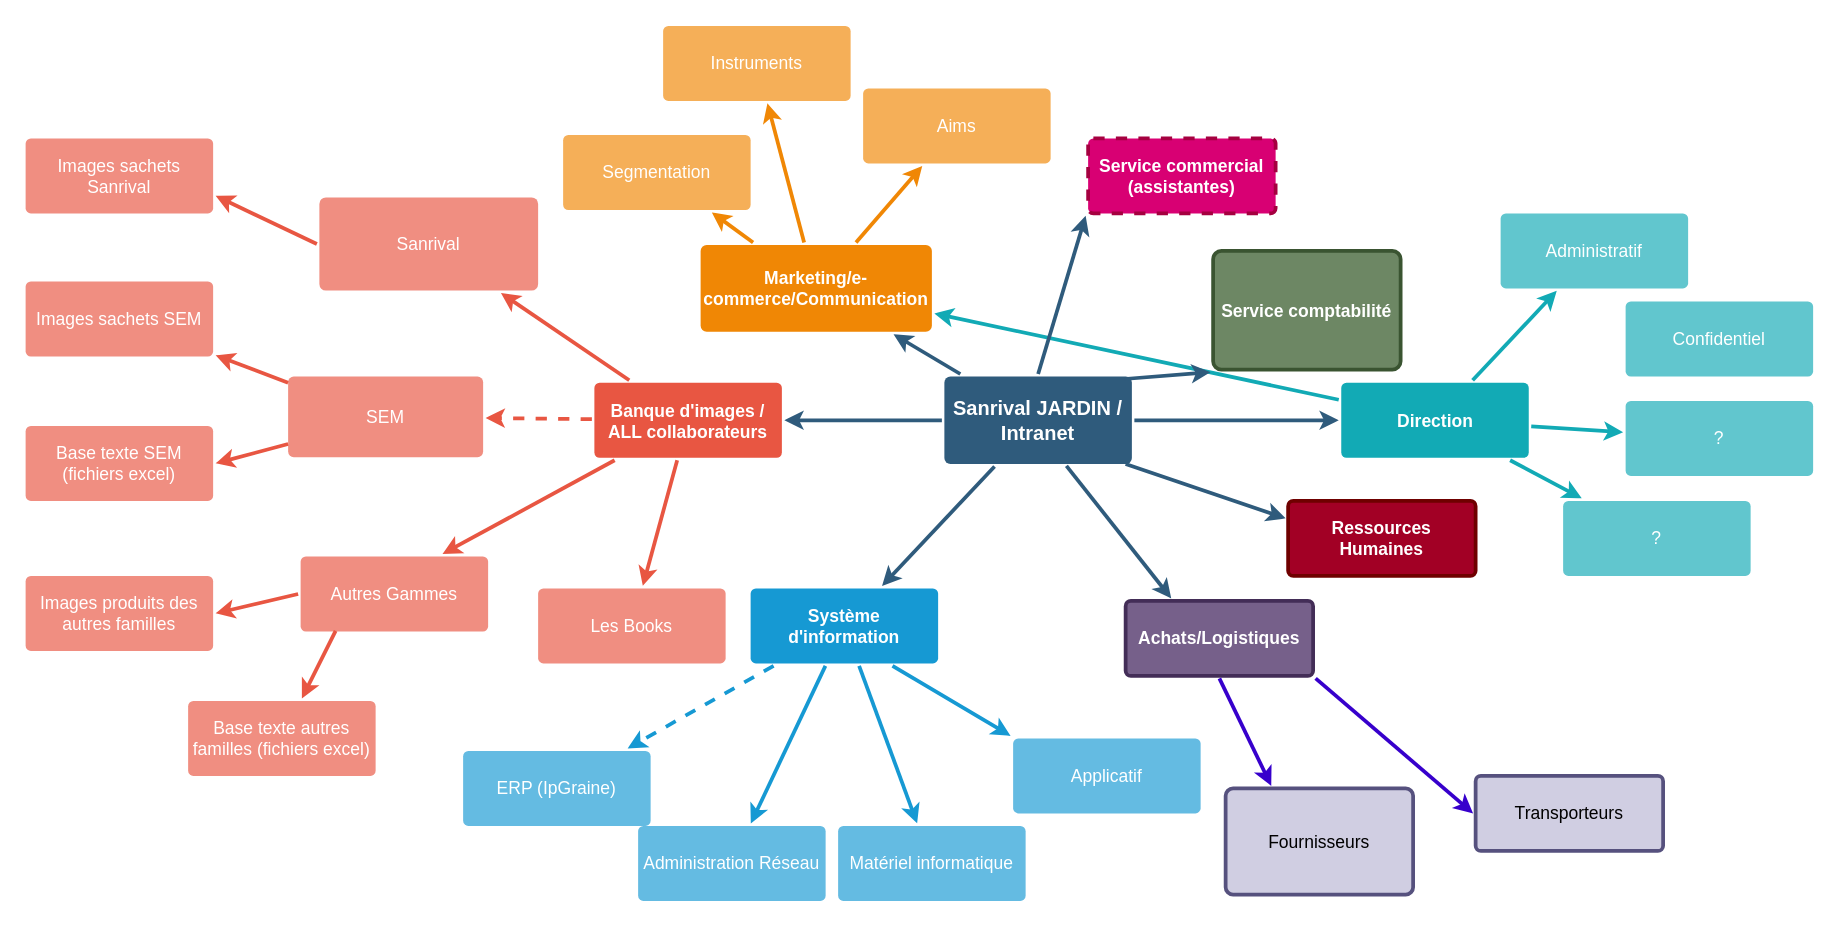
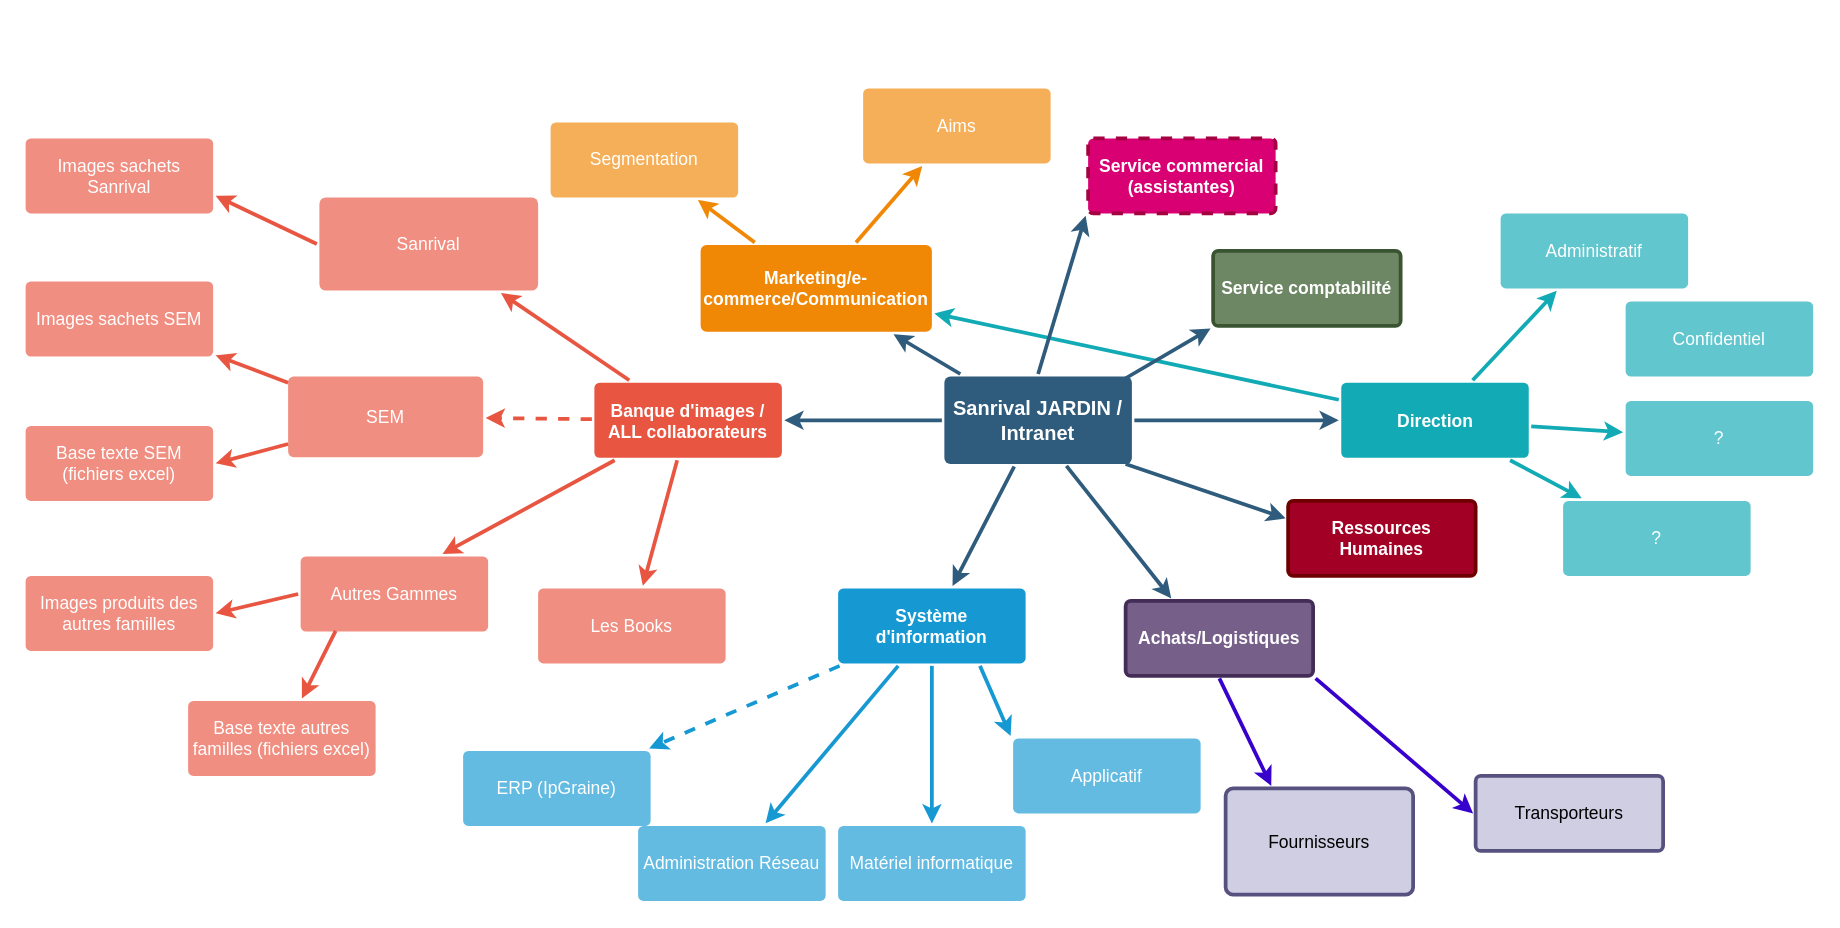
(757, 63) -> none
(657, 172) -> (644, 160)
(788, 179) -> none
(1307, 310) -> (1307, 288)
(844, 626) -> (932, 626)
